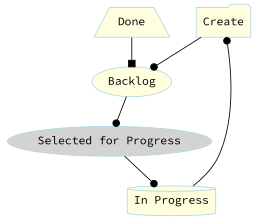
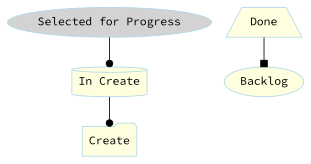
(179, 51) -> none
(122, 108) -> none
(171, 201) -> (109, 82)
